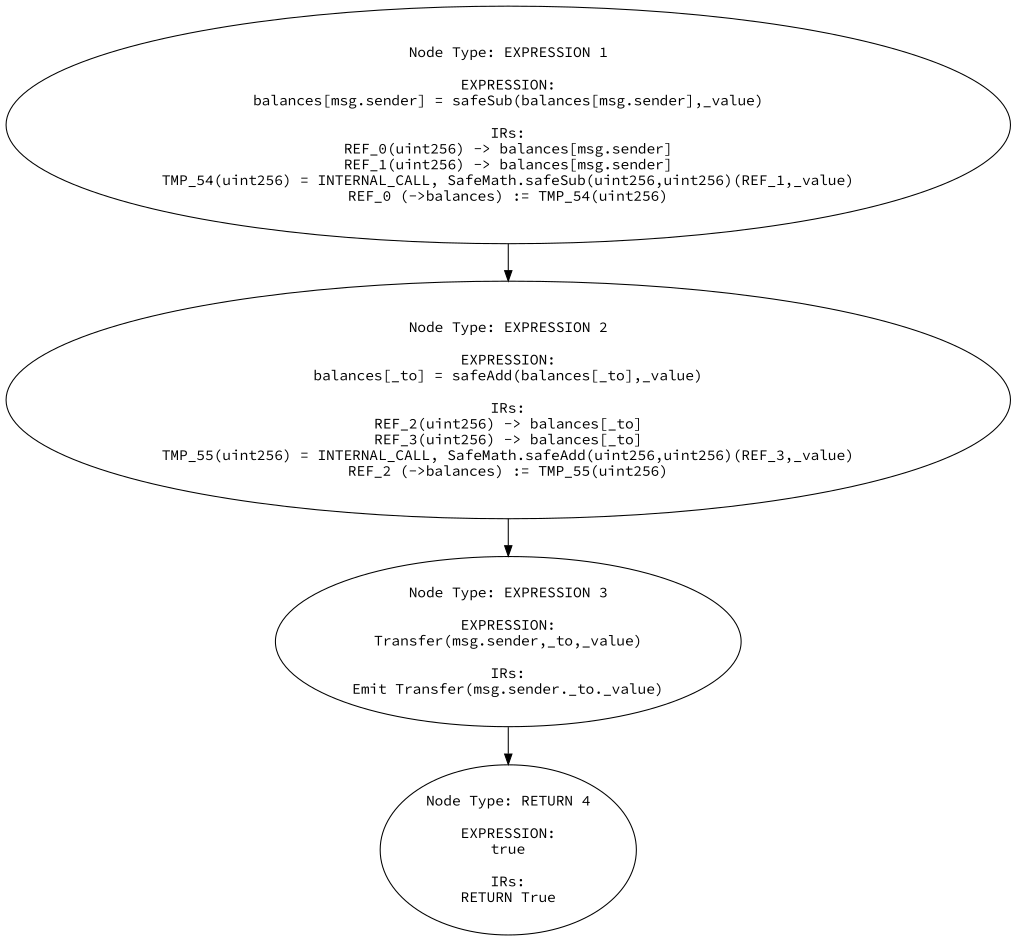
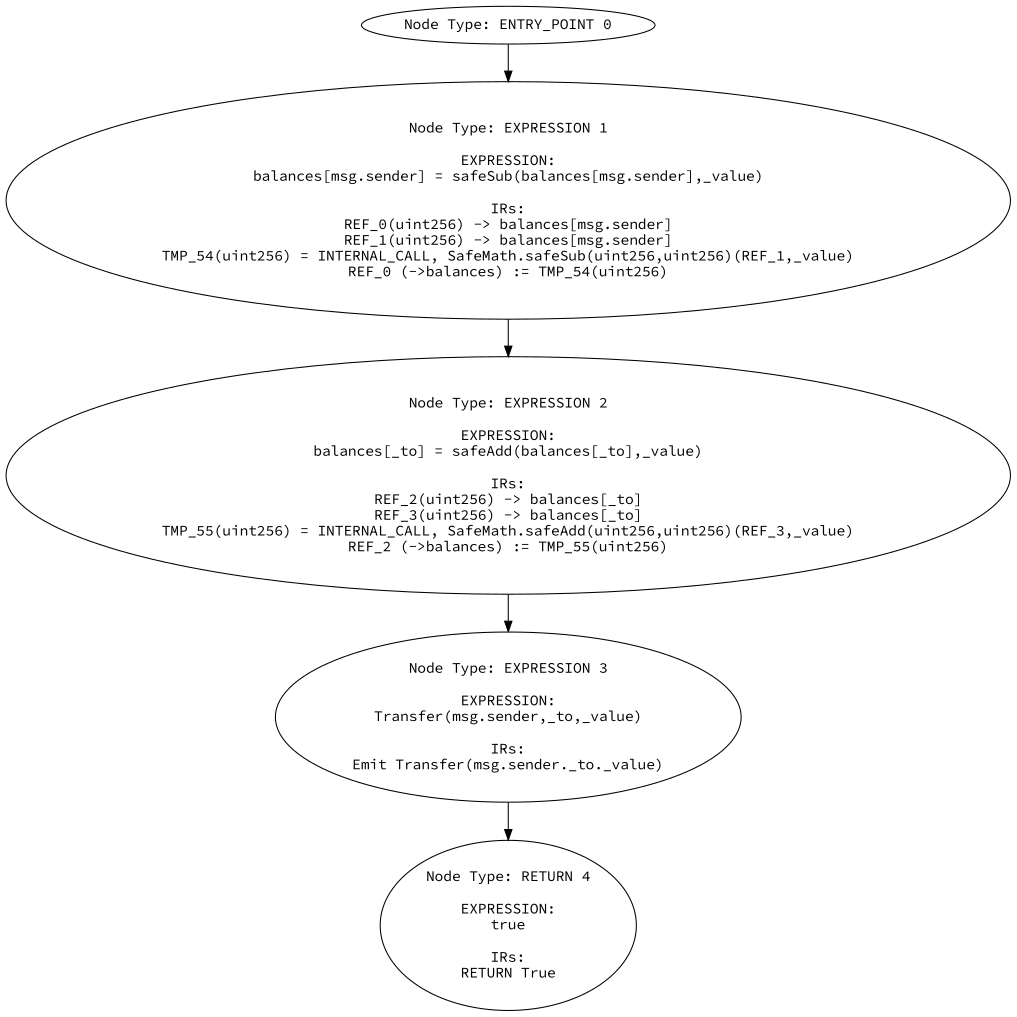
none -> (508, 25)
